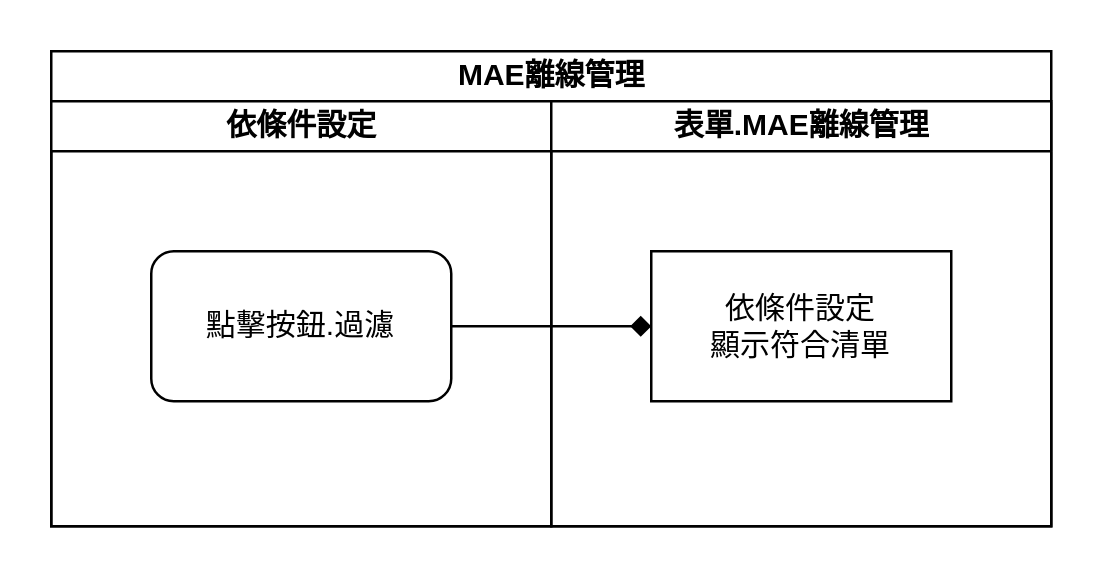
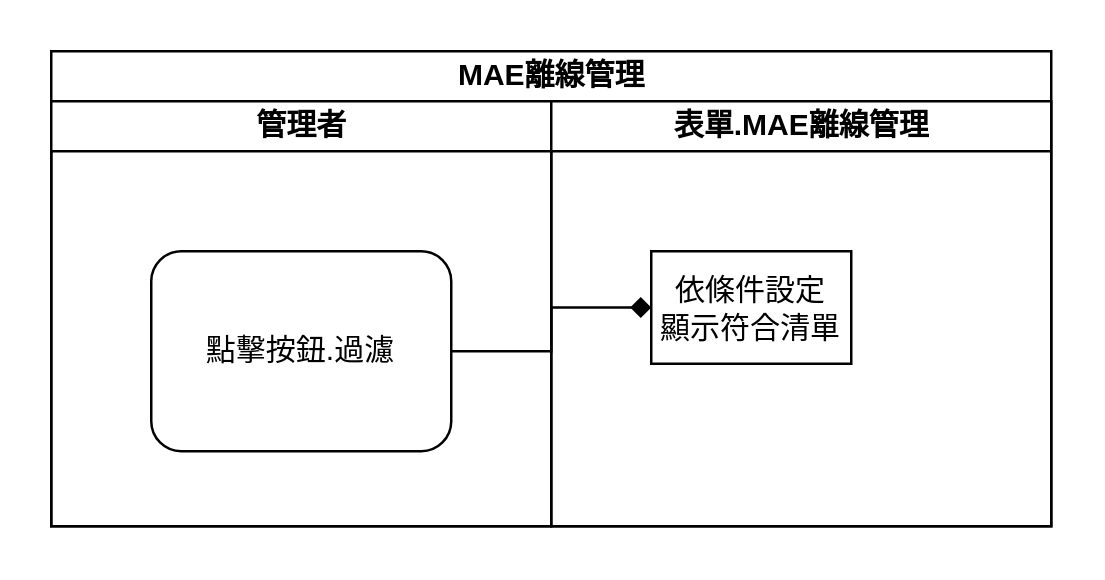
(303, 126) -> (303, 126)
(301, 326) -> (301, 351)
(801, 326) -> (751, 308)
